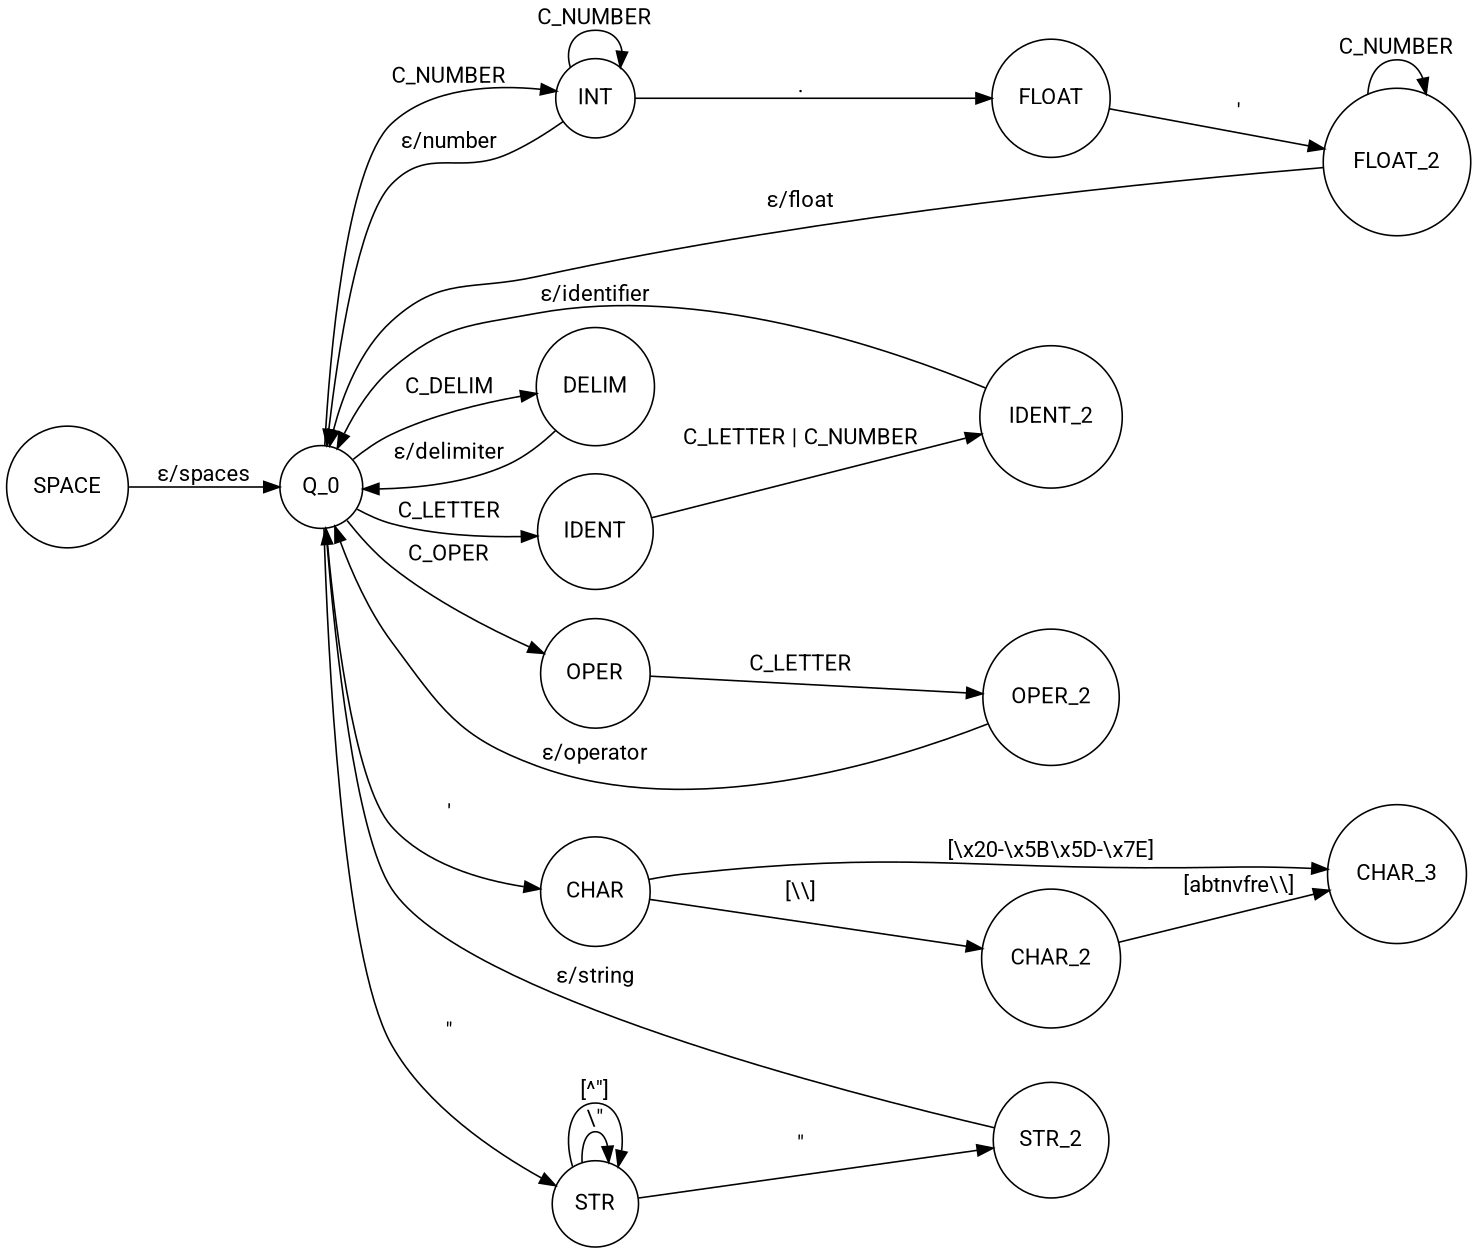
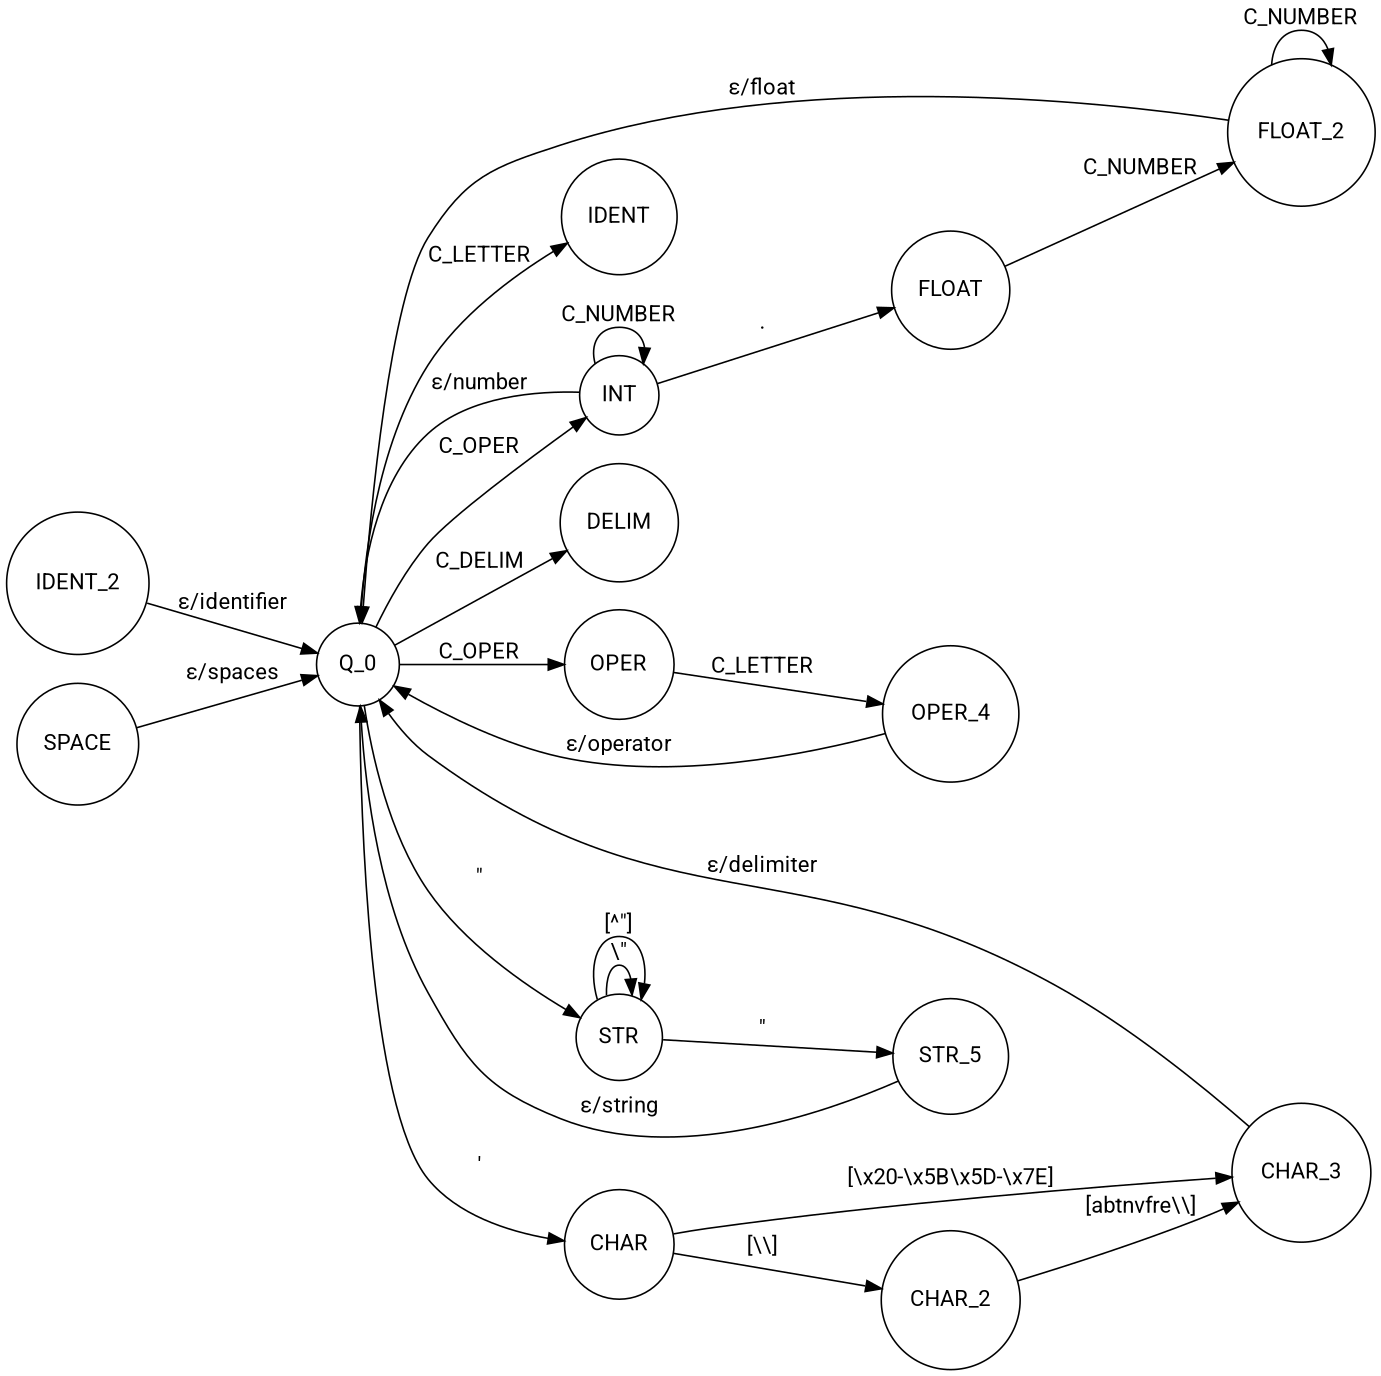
(450, 77) -> (480, 447)
(1239, 113) -> (1141, 168)
(473, 477) -> (826, 901)
(809, 478) -> none
(1051, 697) -> (951, 714)
(1051, 1140) -> (951, 1056)
